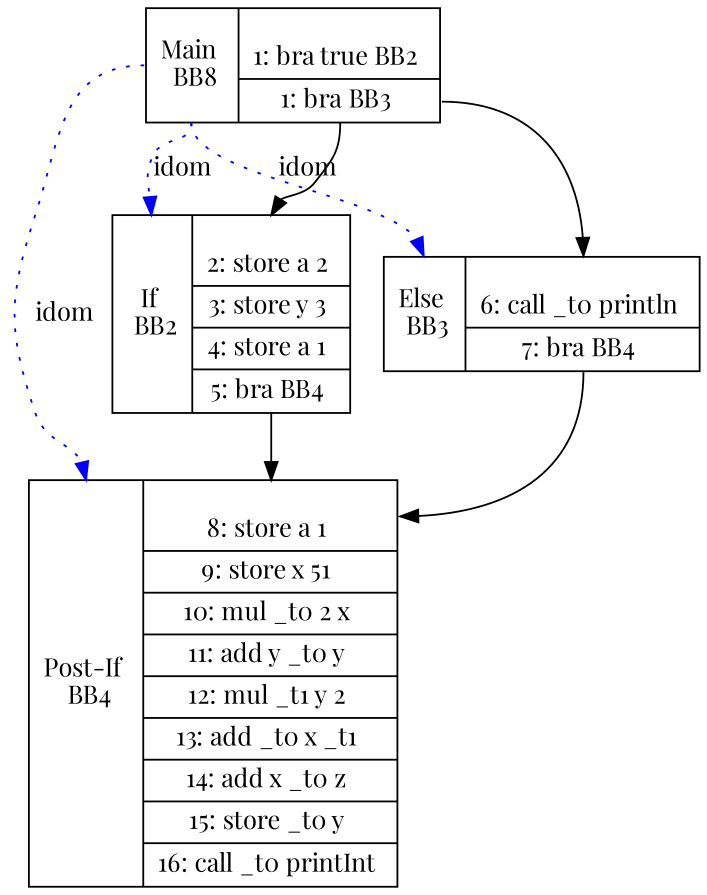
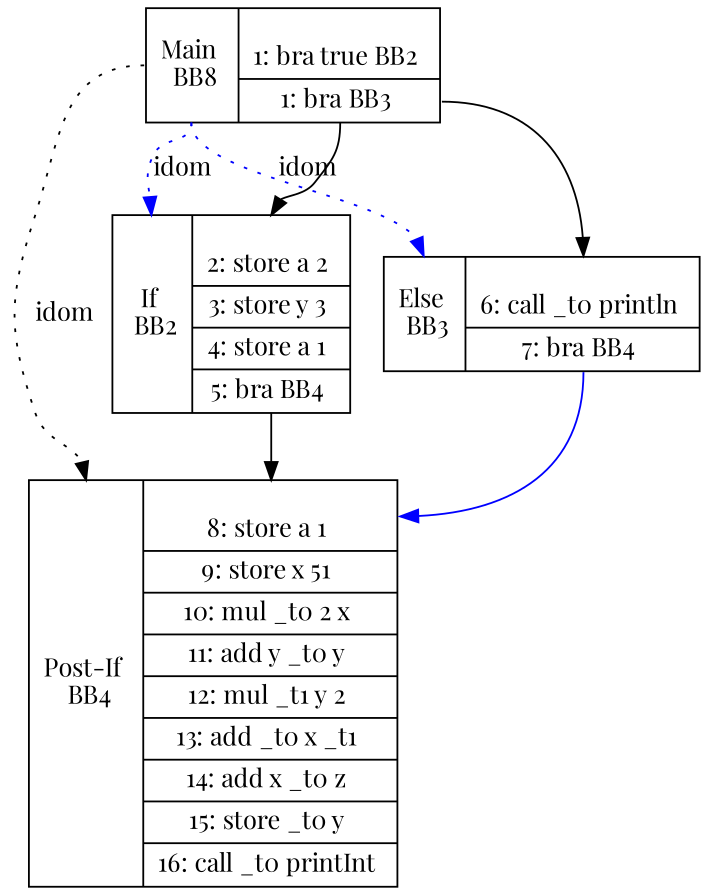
(25, 248) -> (25, 248)
(535, 480) -> (535, 480)
